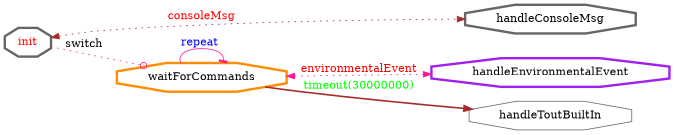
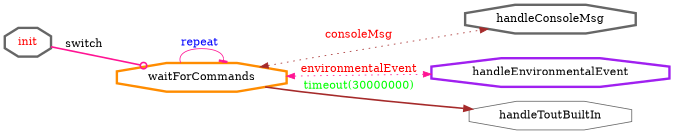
(258, 23) -> (374, 48)
(96, 56) -> (96, 56)
